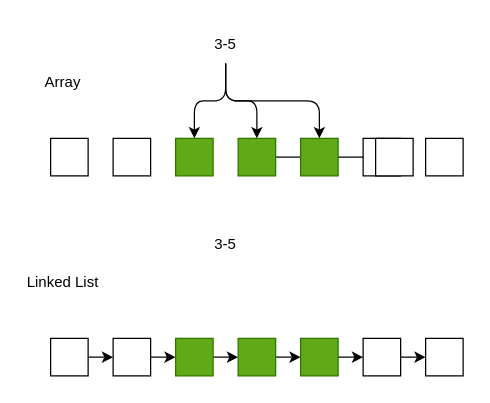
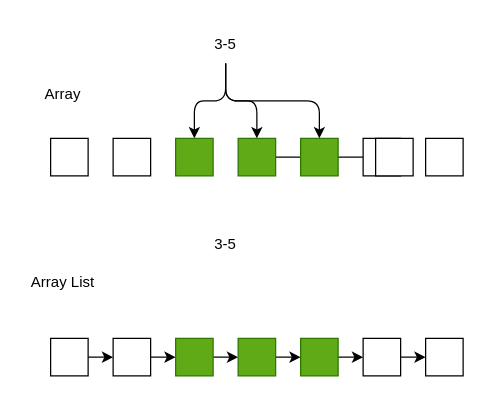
(63, 82) -> (63, 94)
(63, 282) -> (63, 282)
